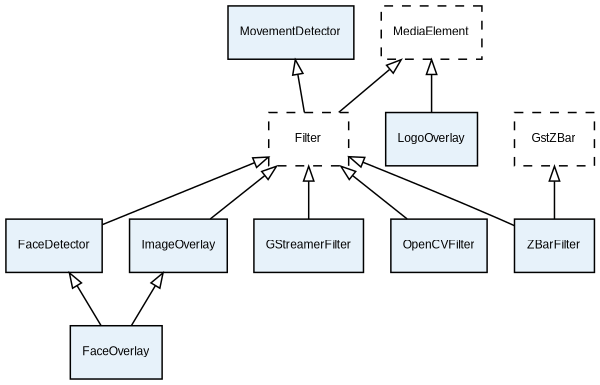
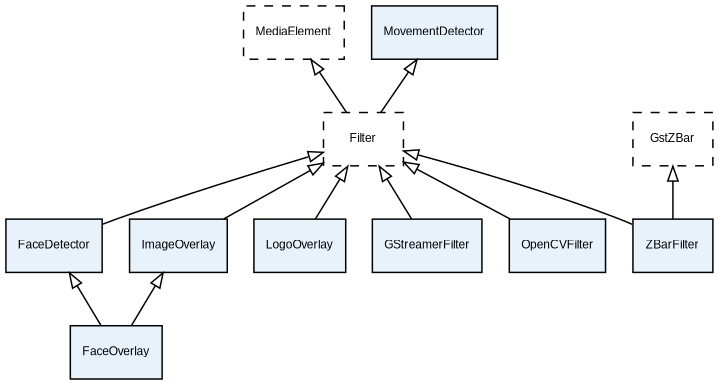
(432, 93) -> (328, 199)
